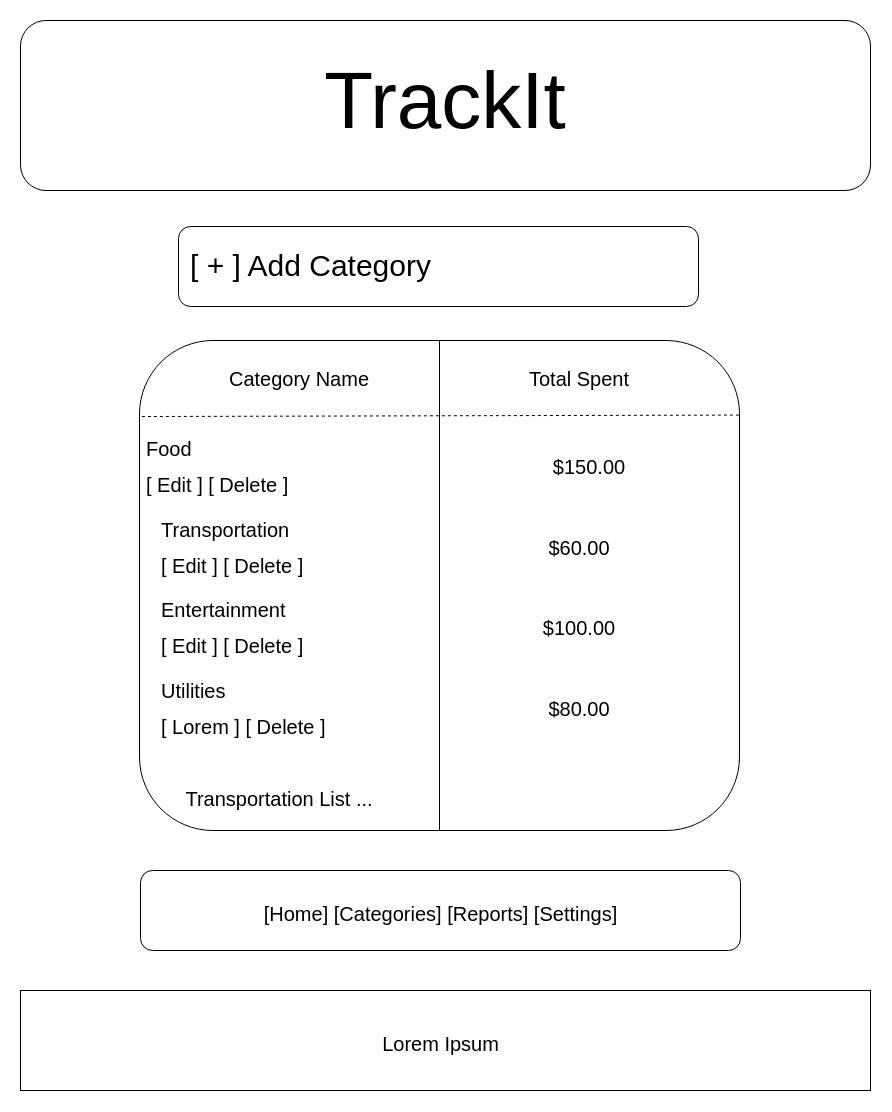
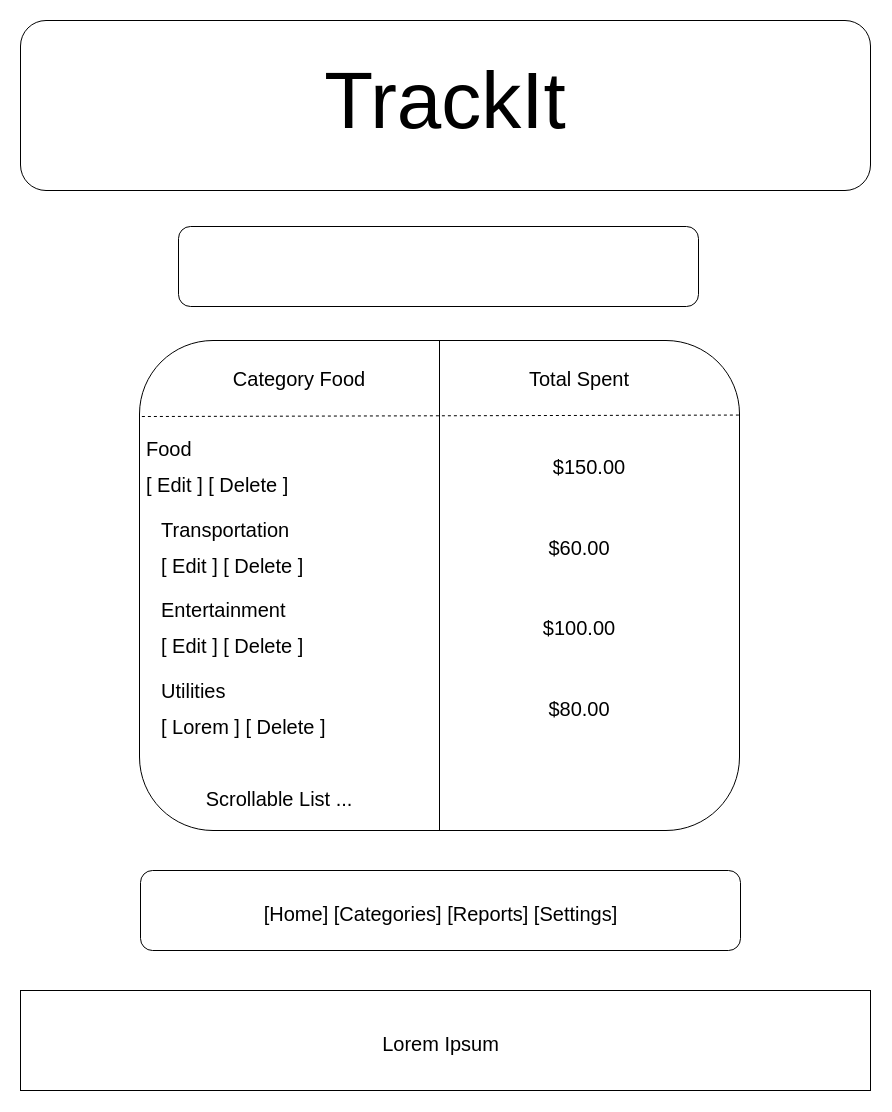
(439, 266) -> none
(300, 376) -> (300, 376)
(280, 796) -> (280, 796)
